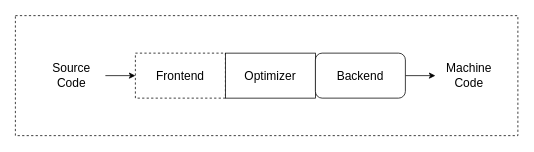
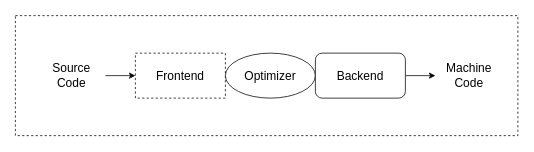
(270, 75) -> (270, 75)
